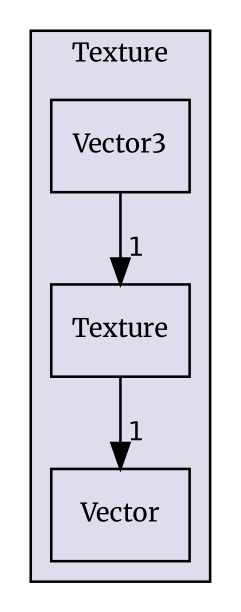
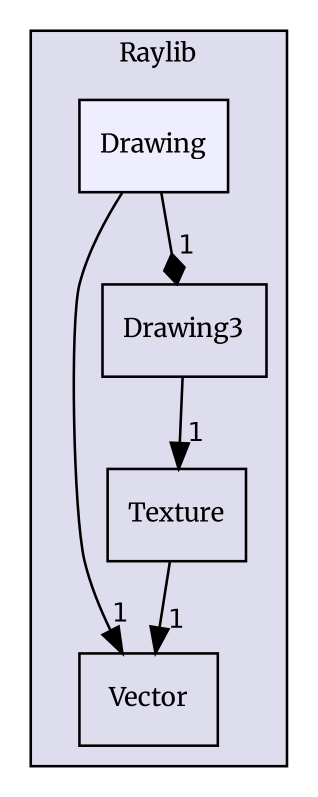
(120, 55) -> (159, 55)
(120, 146) -> (184, 331)
none -> (154, 146)
